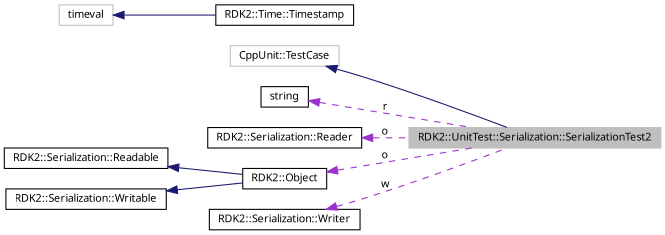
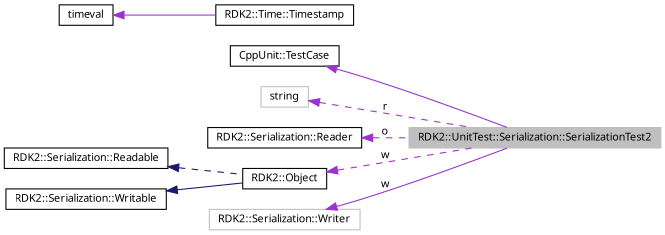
(86, 15) -> (86, 15)
(170, 15) -> (170, 15)
(285, 56) -> (285, 56)
(285, 97) -> (285, 97)
(422, 97) -> (422, 97)
(385, 156) -> (385, 156)
(211, 171) -> (211, 171)
(422, 179) -> (422, 179)
(285, 220) -> (285, 220)
